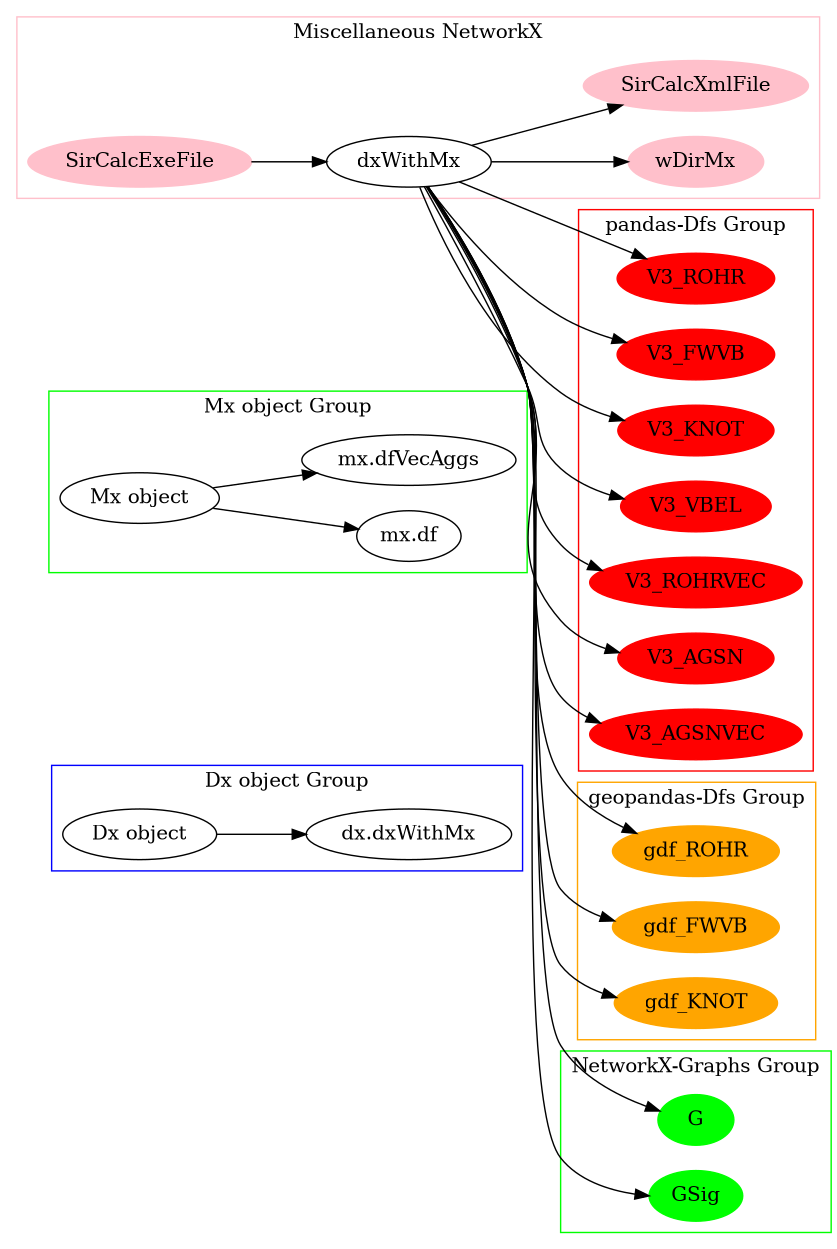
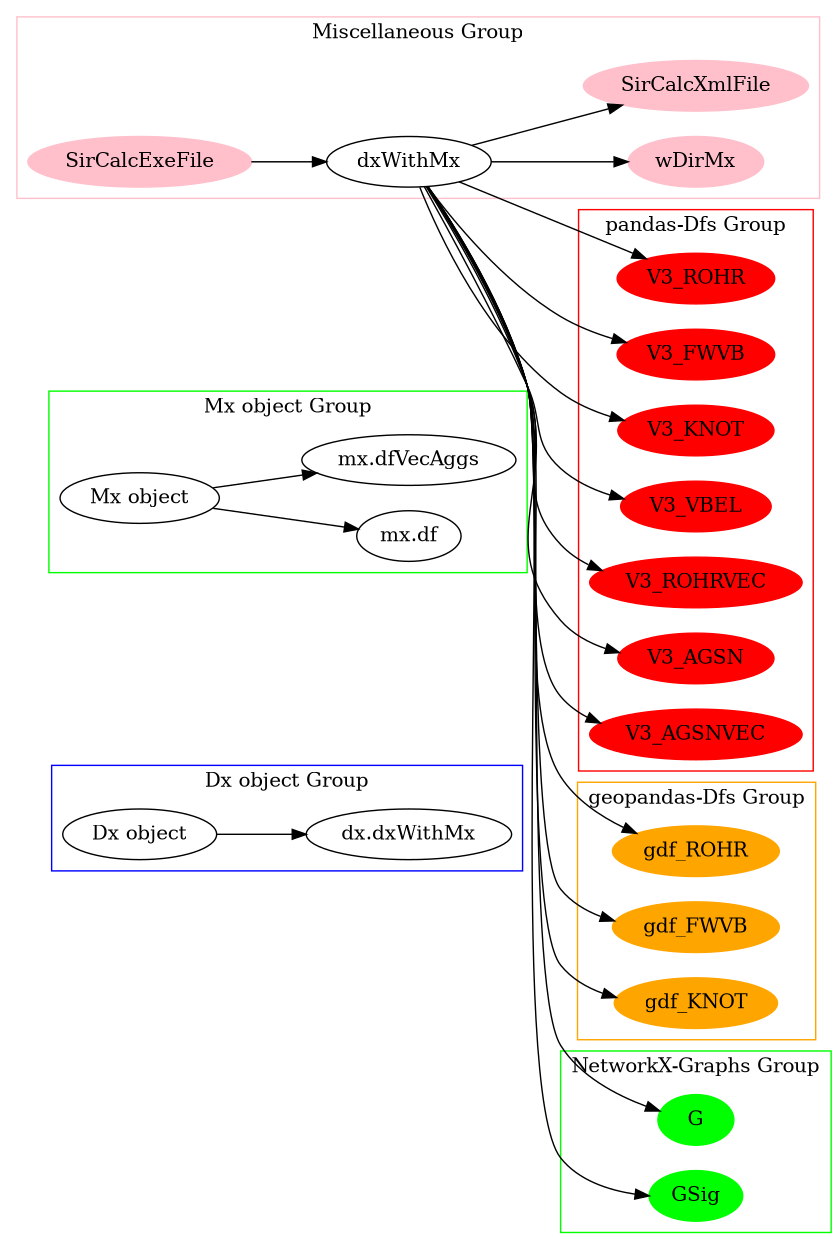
(418, 33) -> (418, 33)
